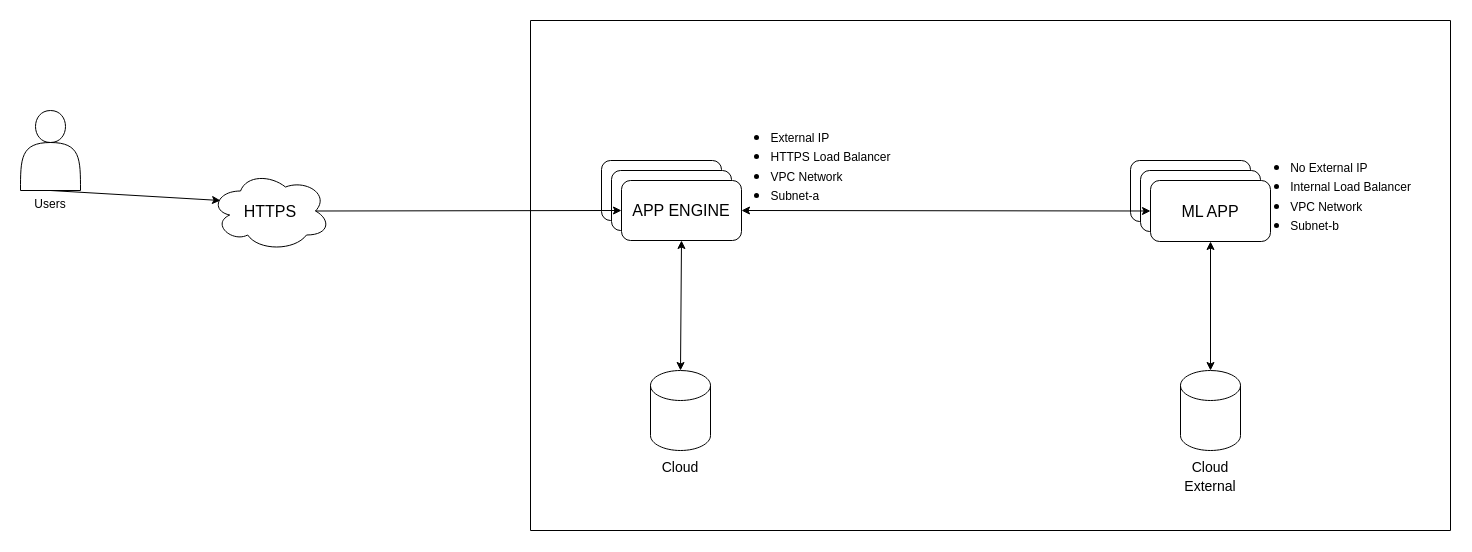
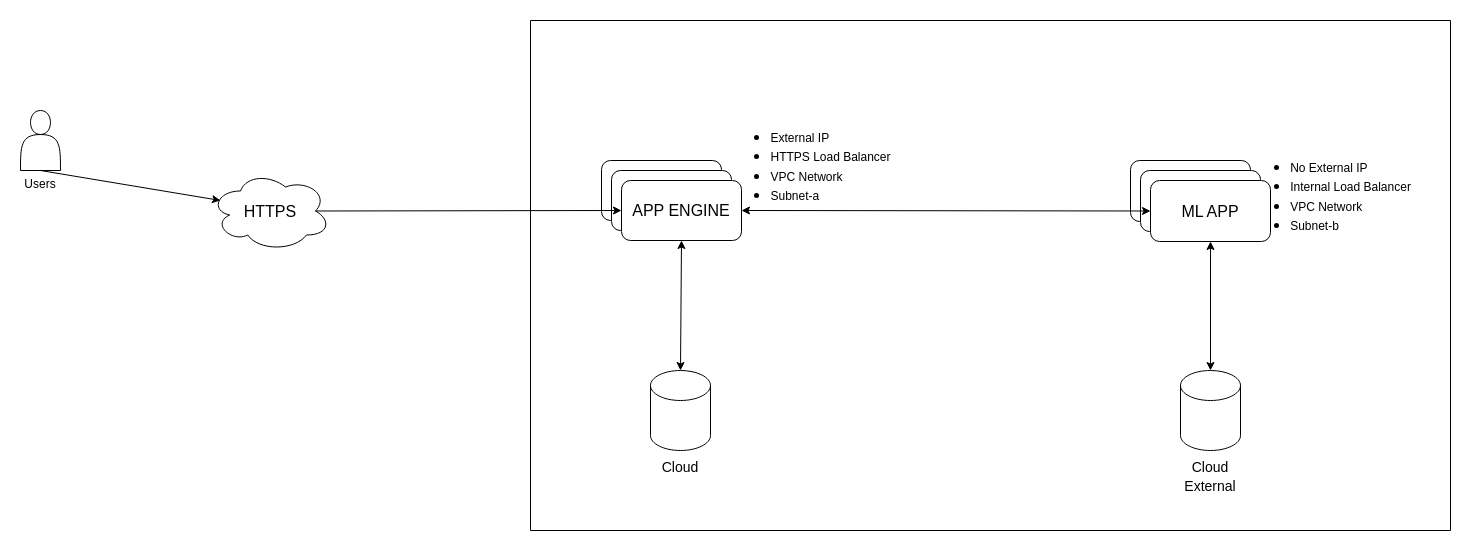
(51, 151) -> (41, 141)
